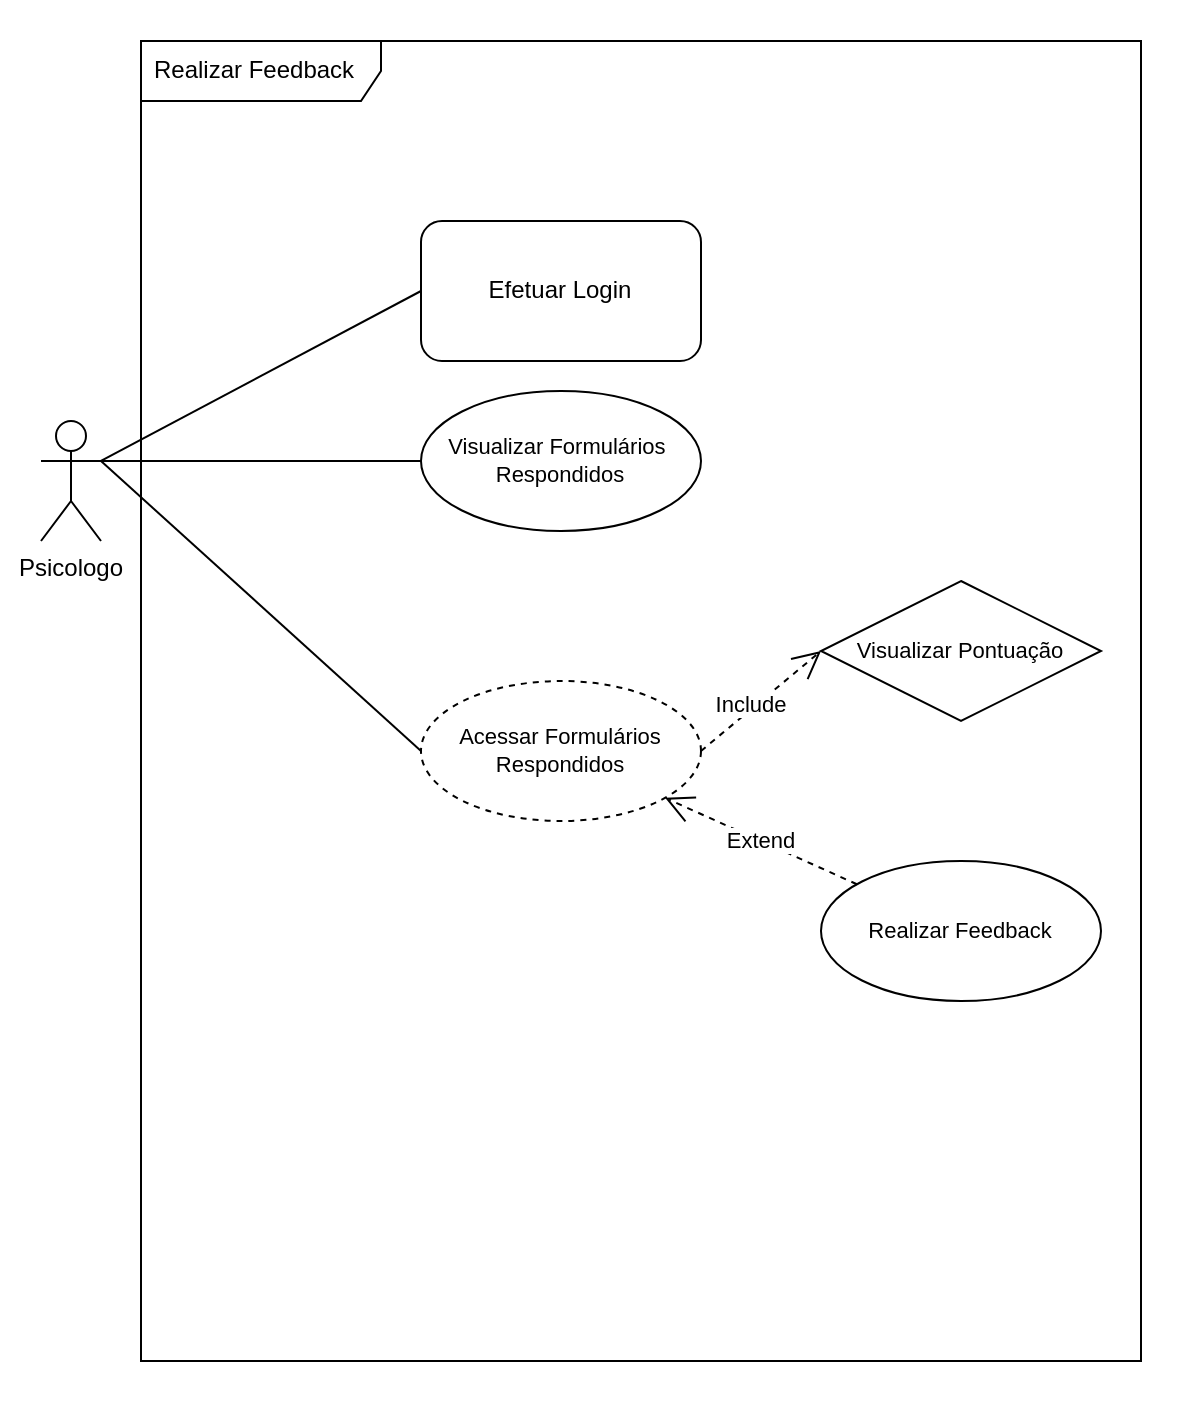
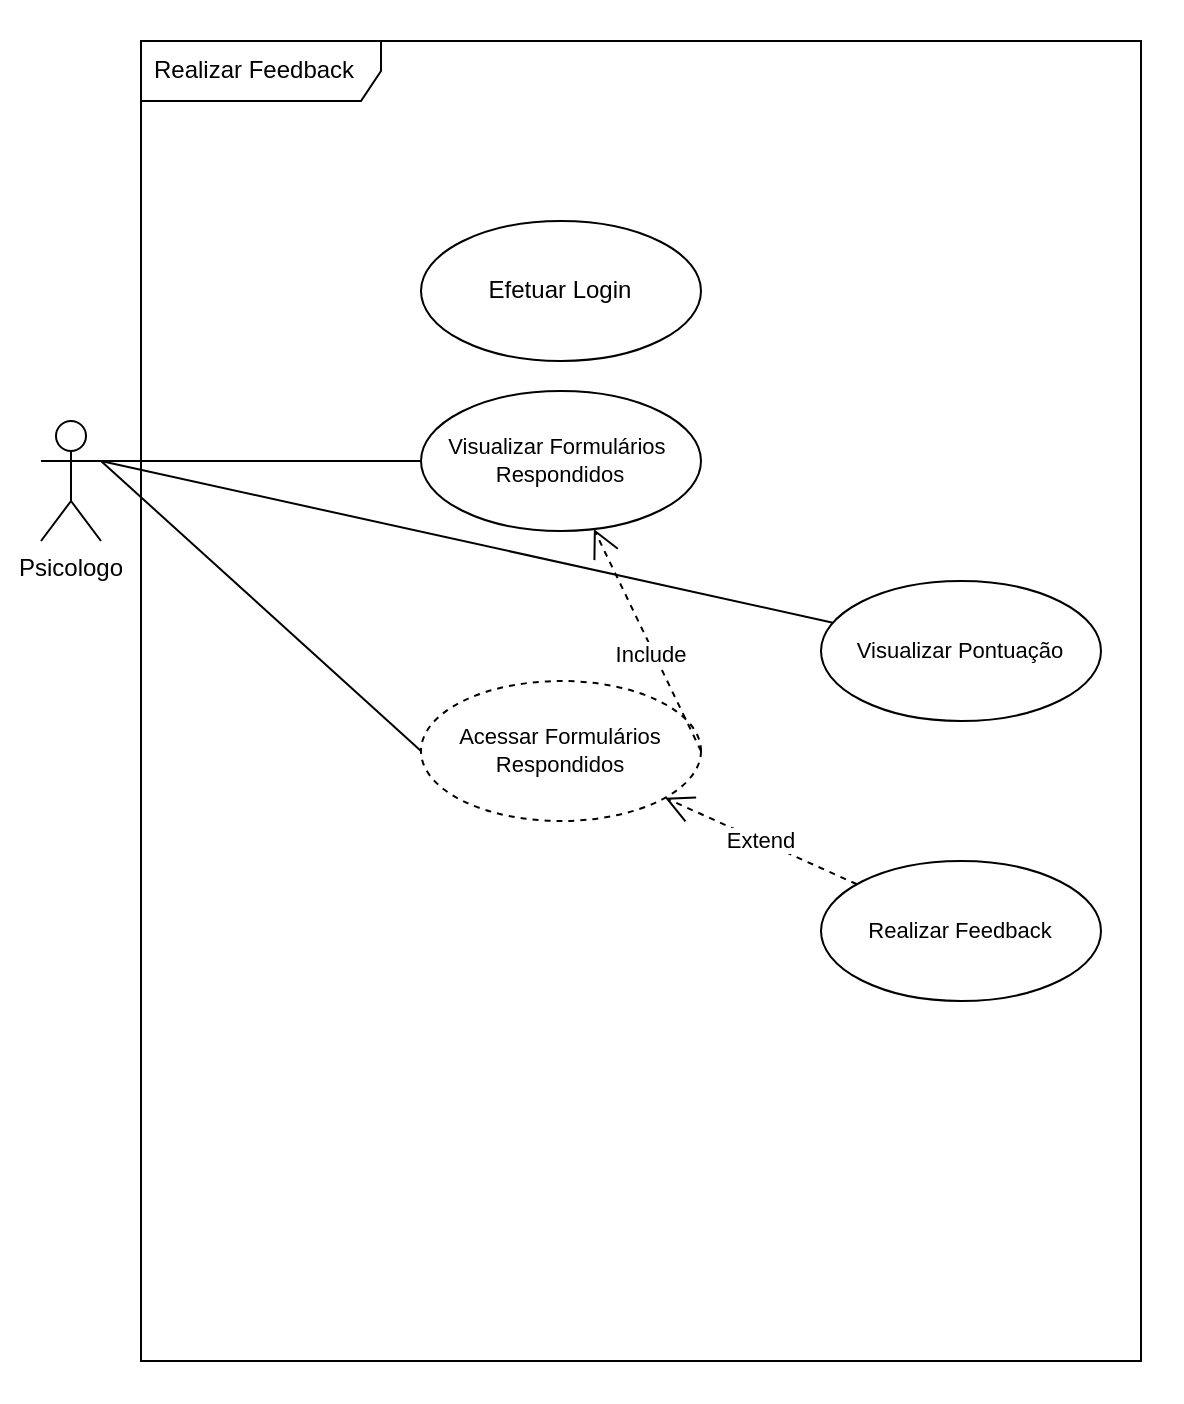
(561, 291) -> (561, 291)
(282, 365) -> (361, 518)
(961, 651) -> (961, 651)
(759, 703) -> (659, 663)
